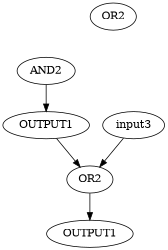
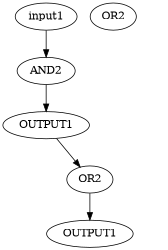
none -> (46, 17)
(134, 125) -> none
